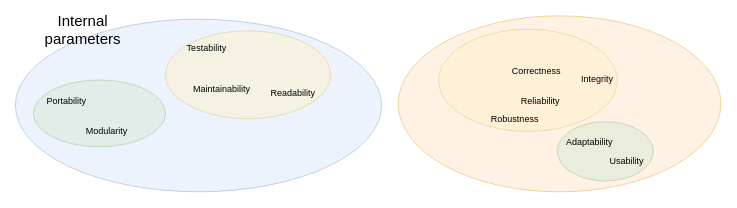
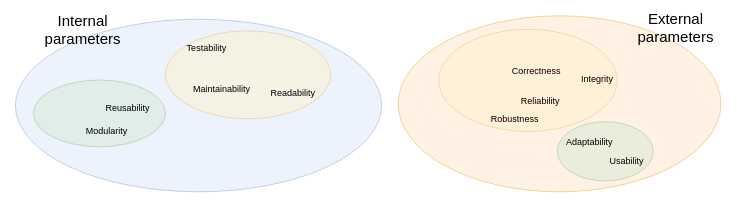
none -> (675, 27)
(75, 102) -> none
none -> (128, 108)
